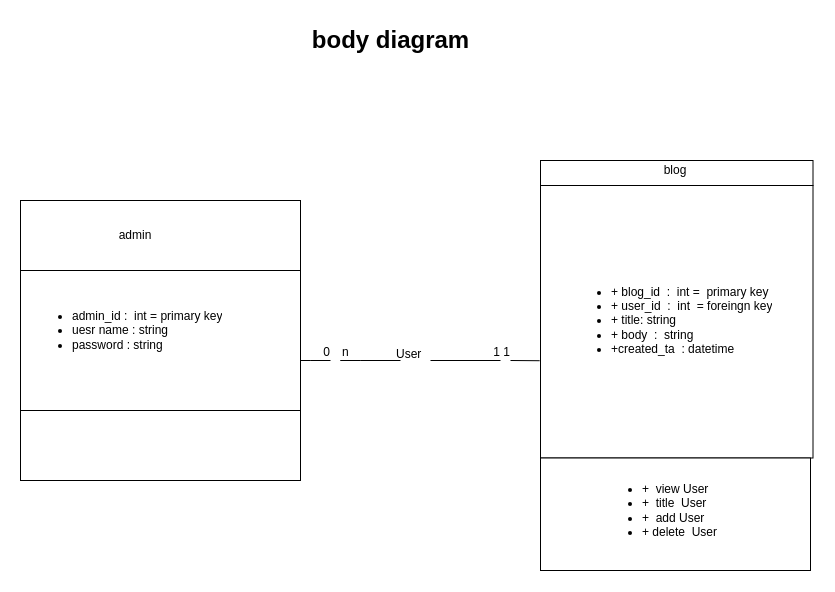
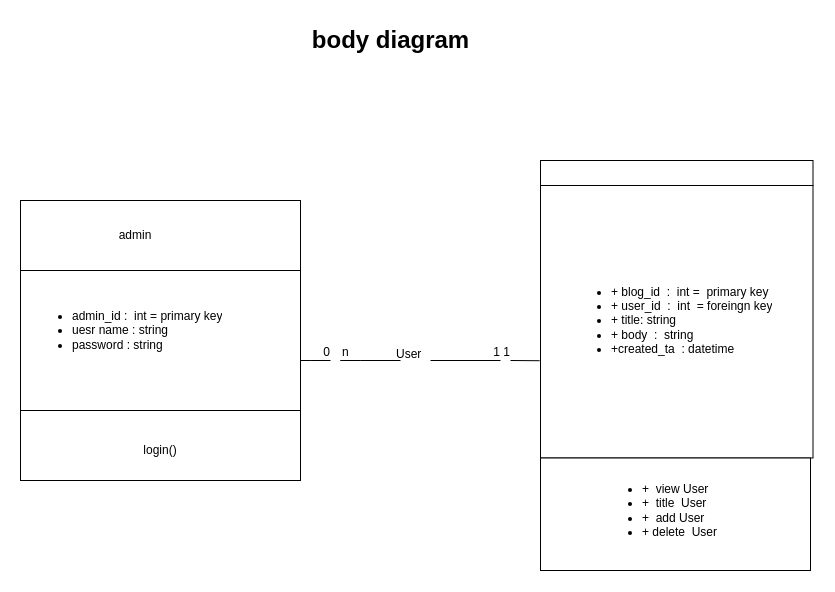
(676, 171) -> none
none -> (161, 451)
